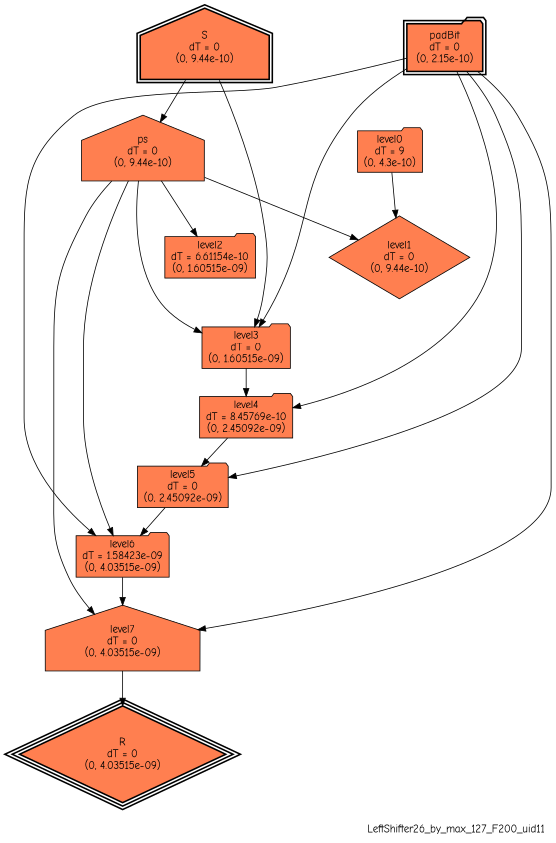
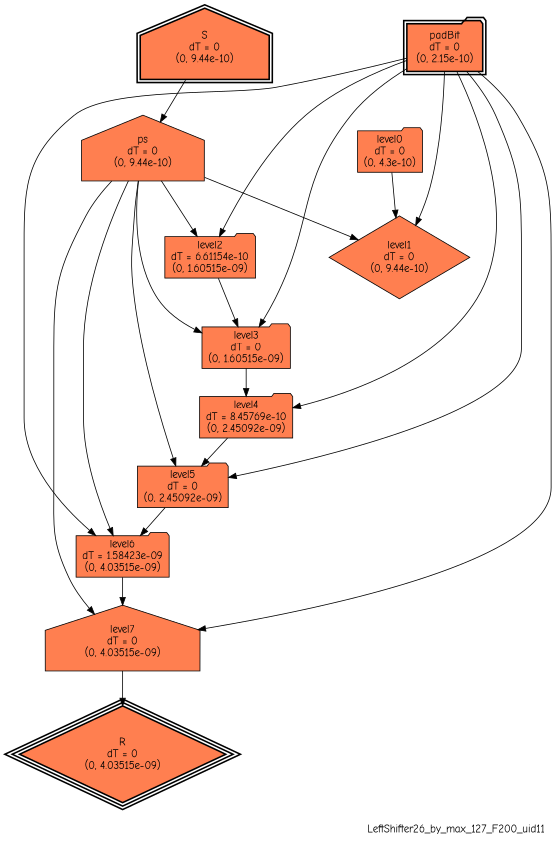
none -> (296, 124)
none -> (438, 146)
(390, 152) -> (390, 152)
(257, 191) -> (227, 299)
none -> (138, 322)
